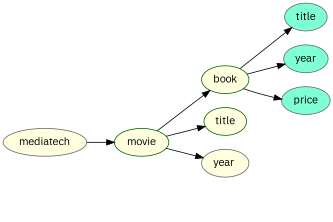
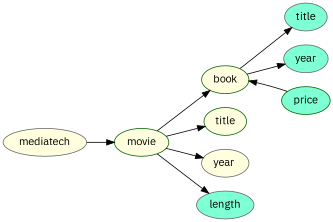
(259, 93) -> (272, 87)
(306, 101) -> (306, 101)
none -> (225, 205)
